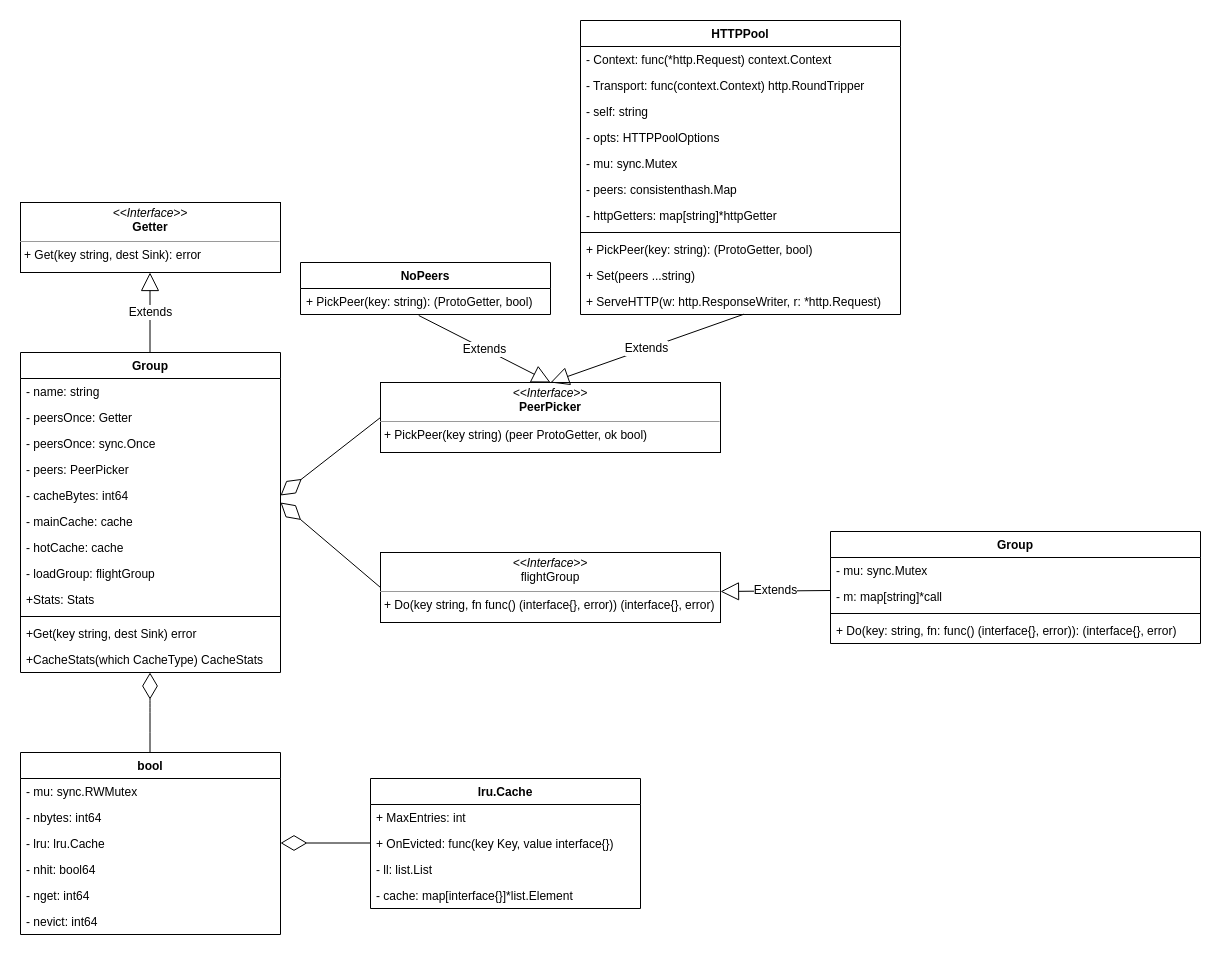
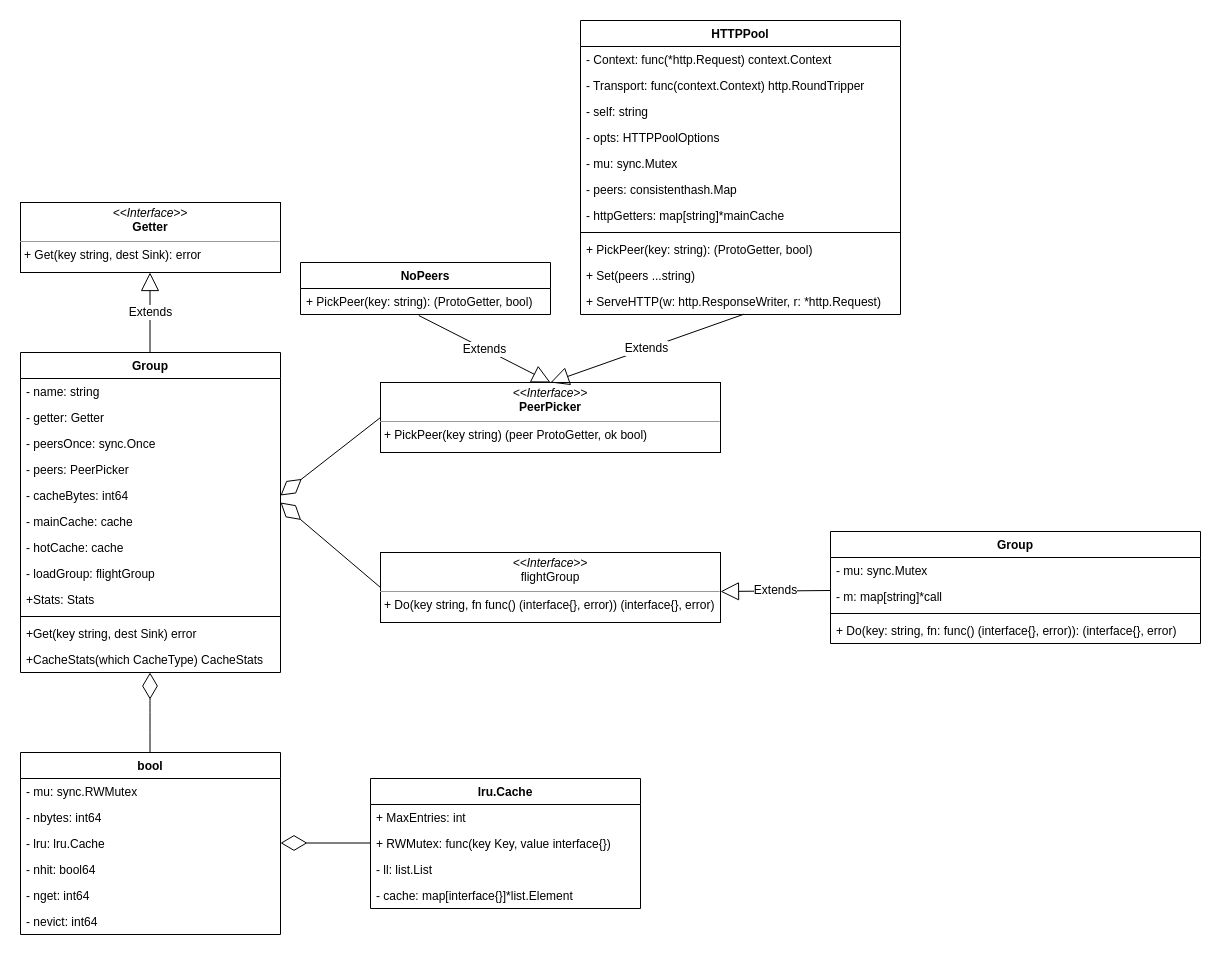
(704, 216) -> (699, 216)
(85, 418) -> (75, 418)
(512, 844) -> (506, 844)
